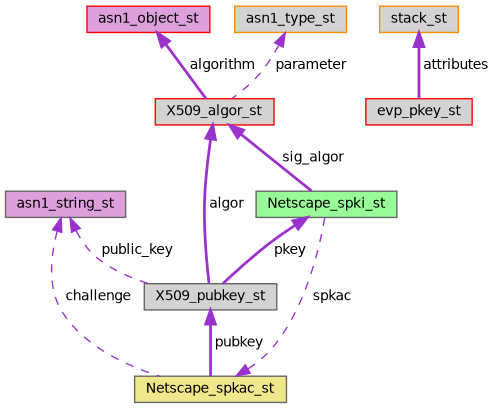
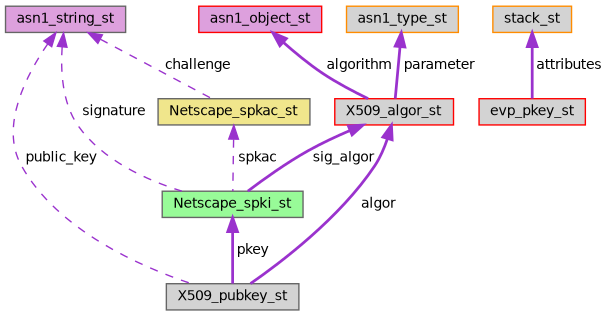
(259, 75) -> (398, 73)
none -> (92, 142)
(211, 350) -> none
